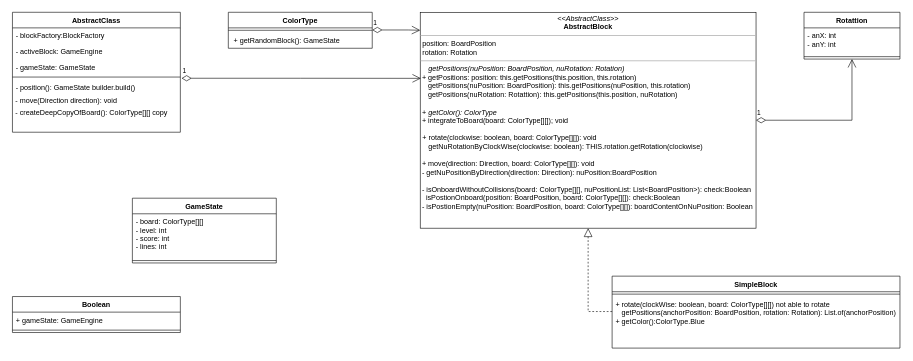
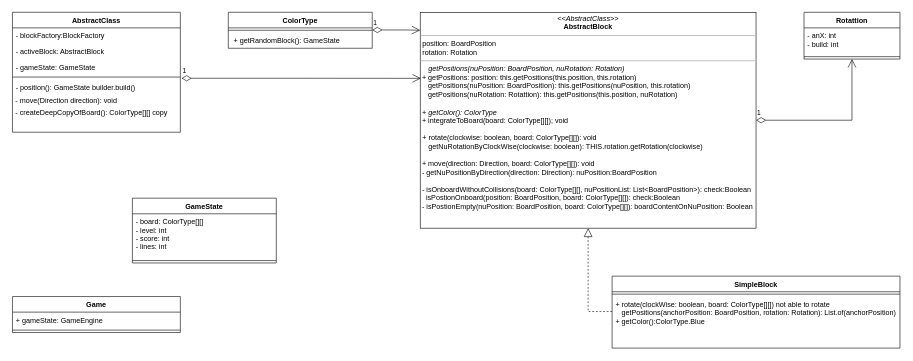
(824, 36) -> (824, 36)
(60, 52) -> (66, 52)
(96, 305) -> (96, 305)
